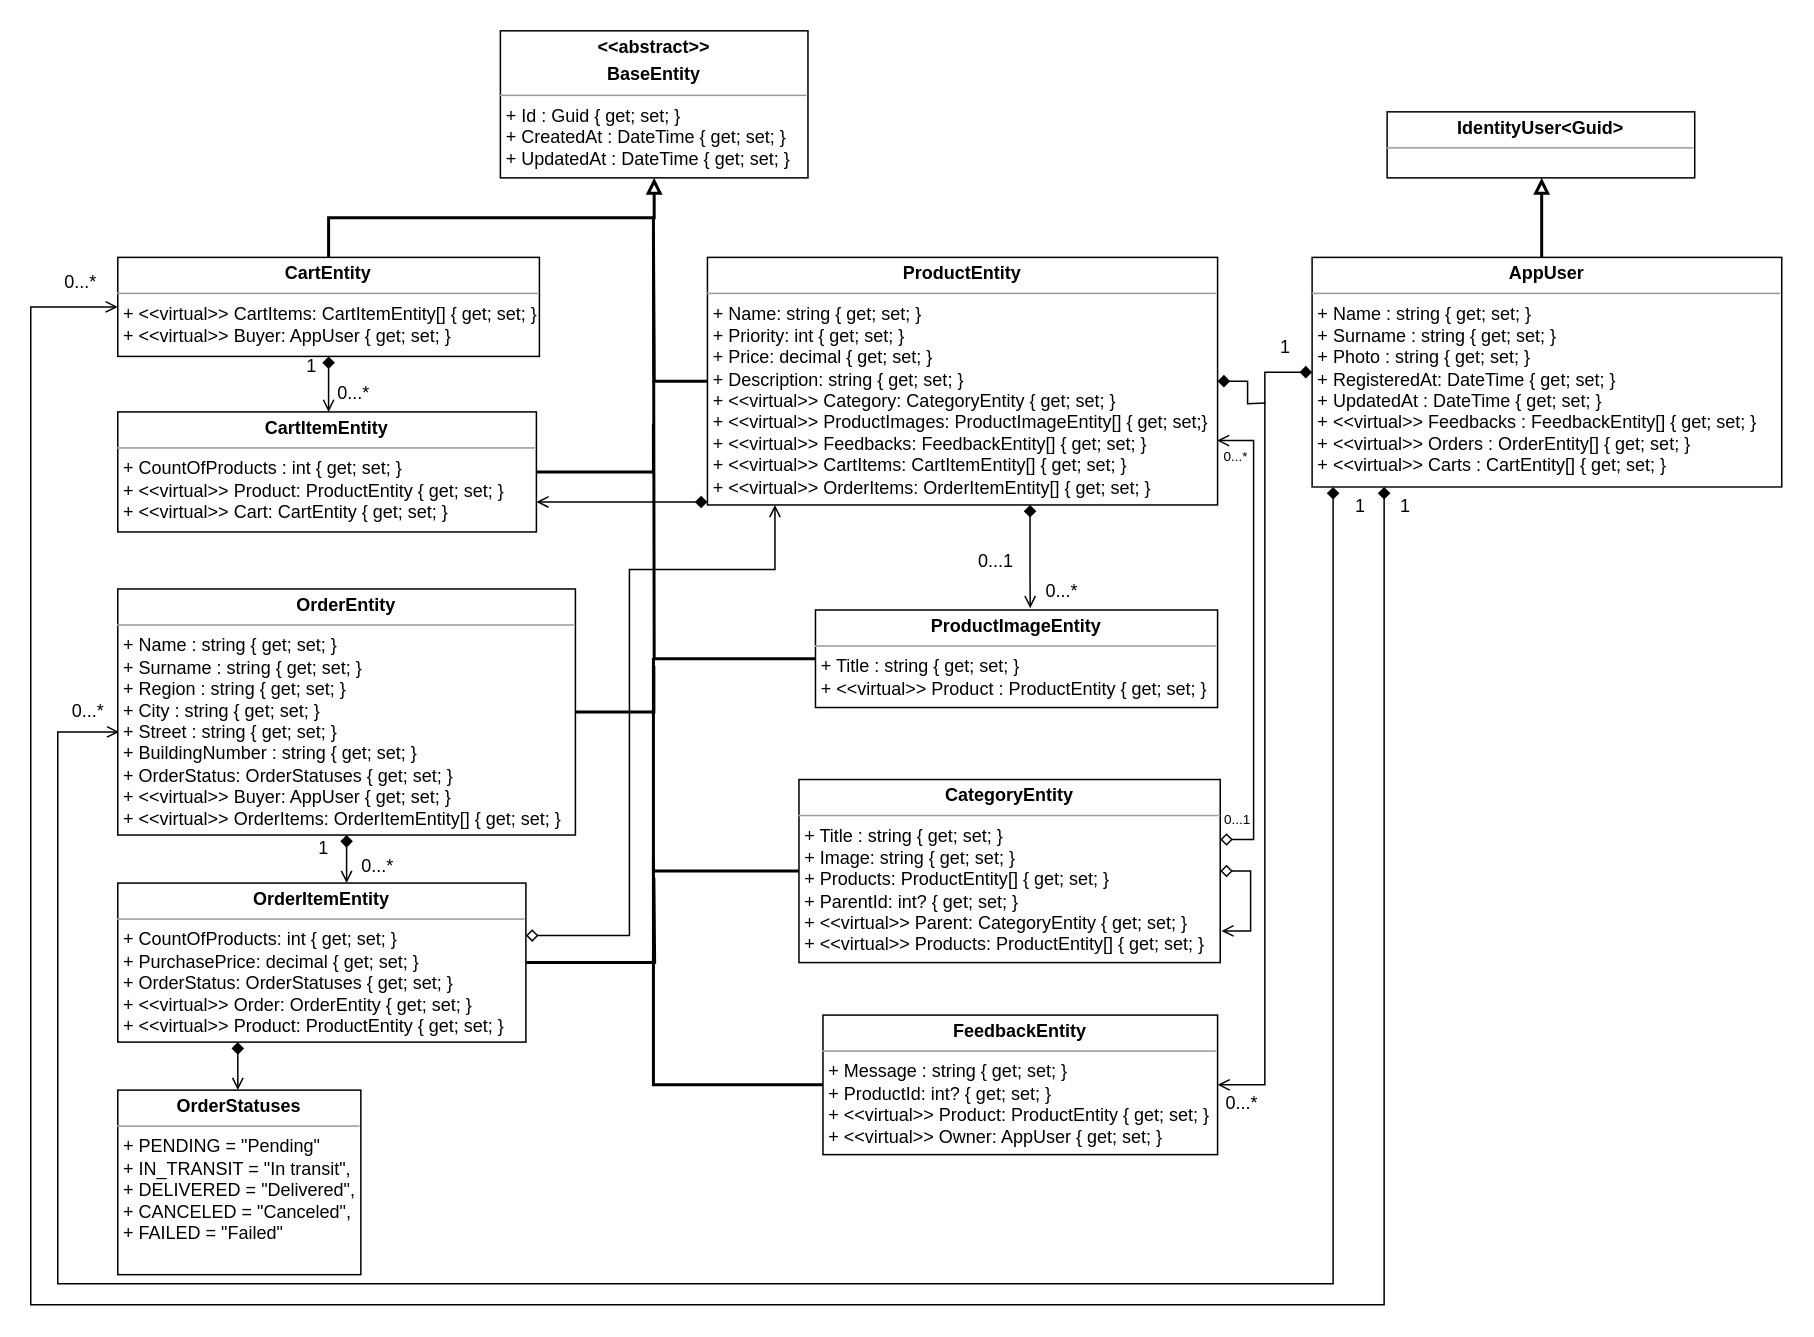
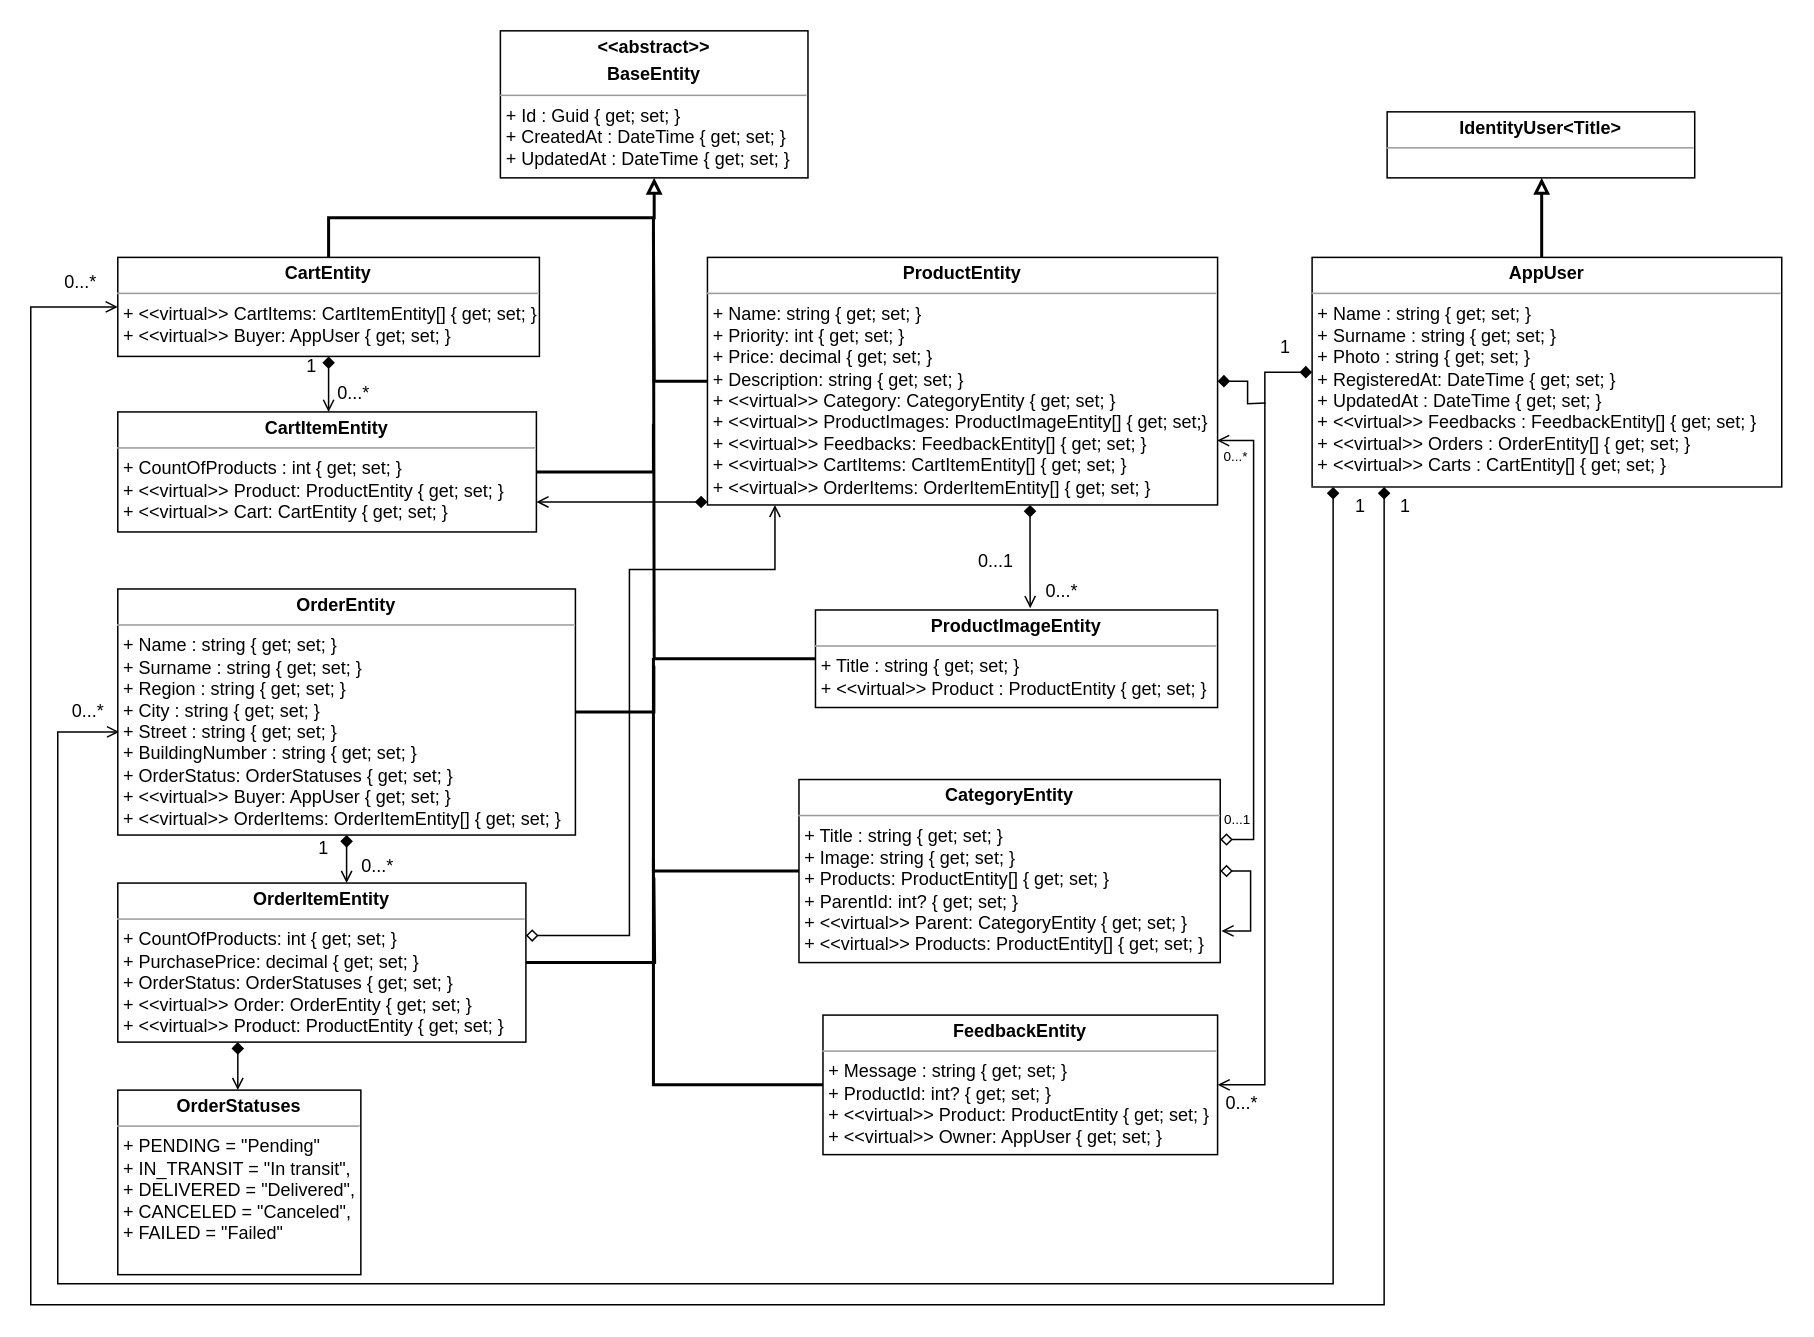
(1473, 123) -> (1475, 123)
